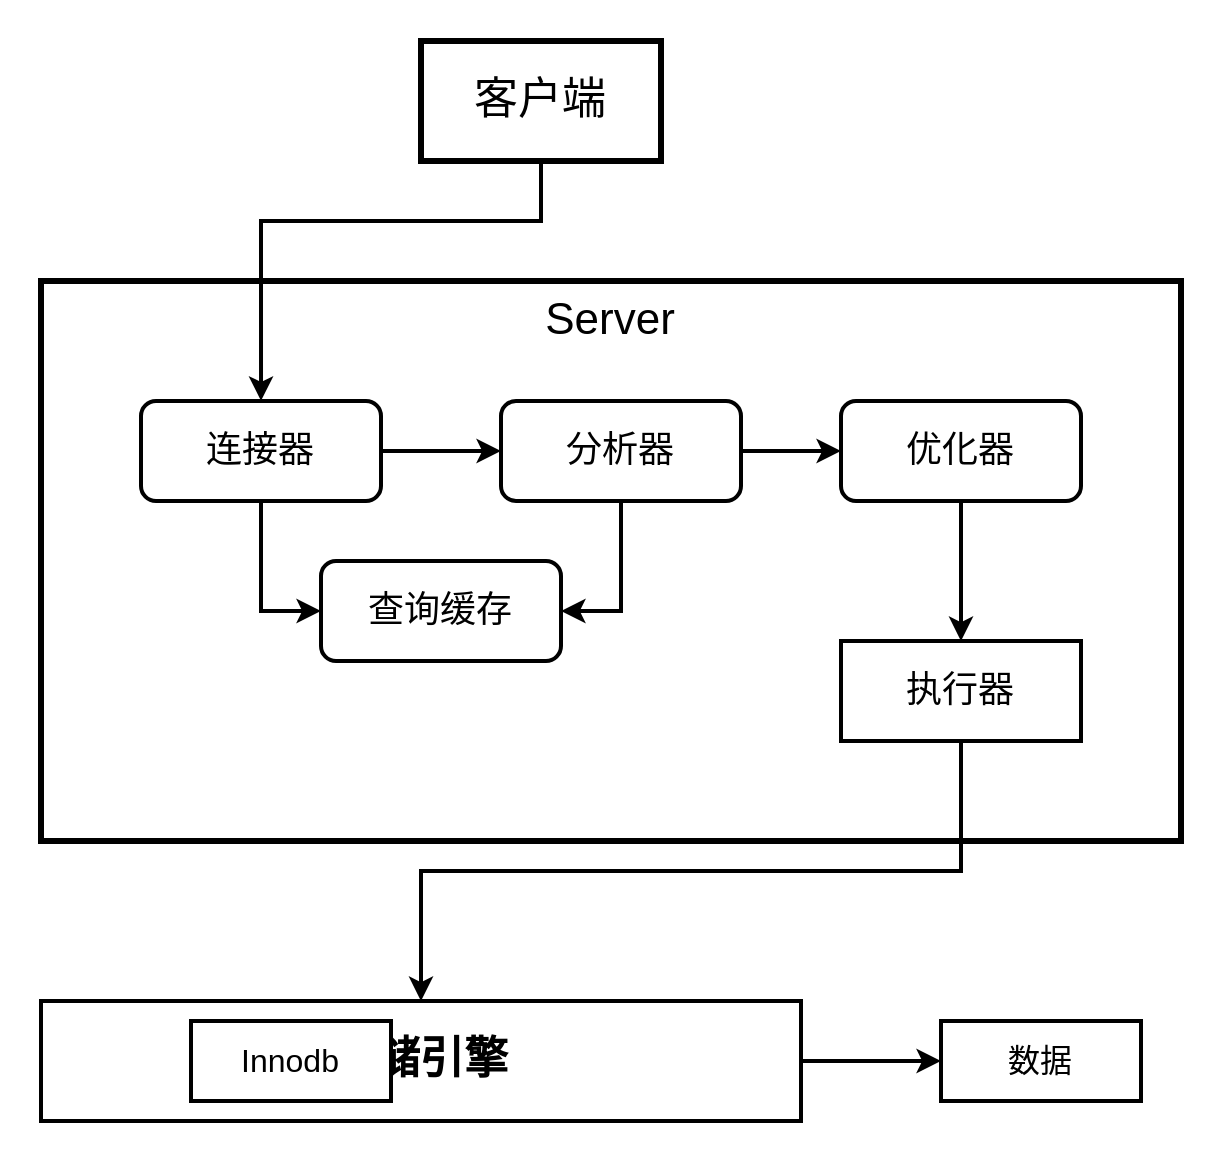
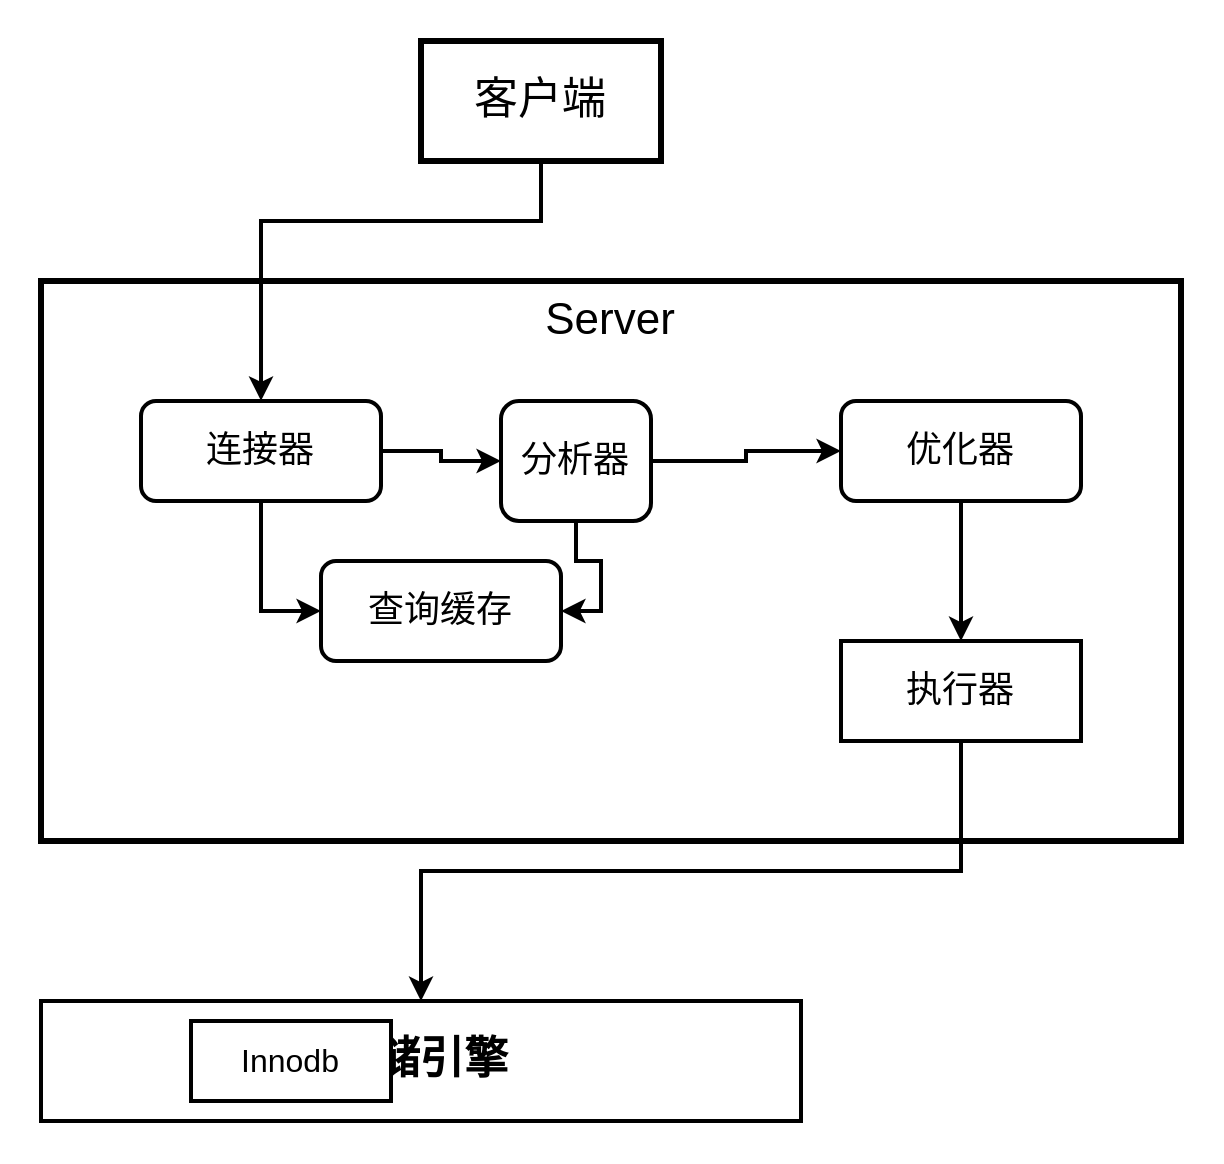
(621, 451) -> (576, 461)
(862, 1061) -> none
(1041, 1061) -> none
